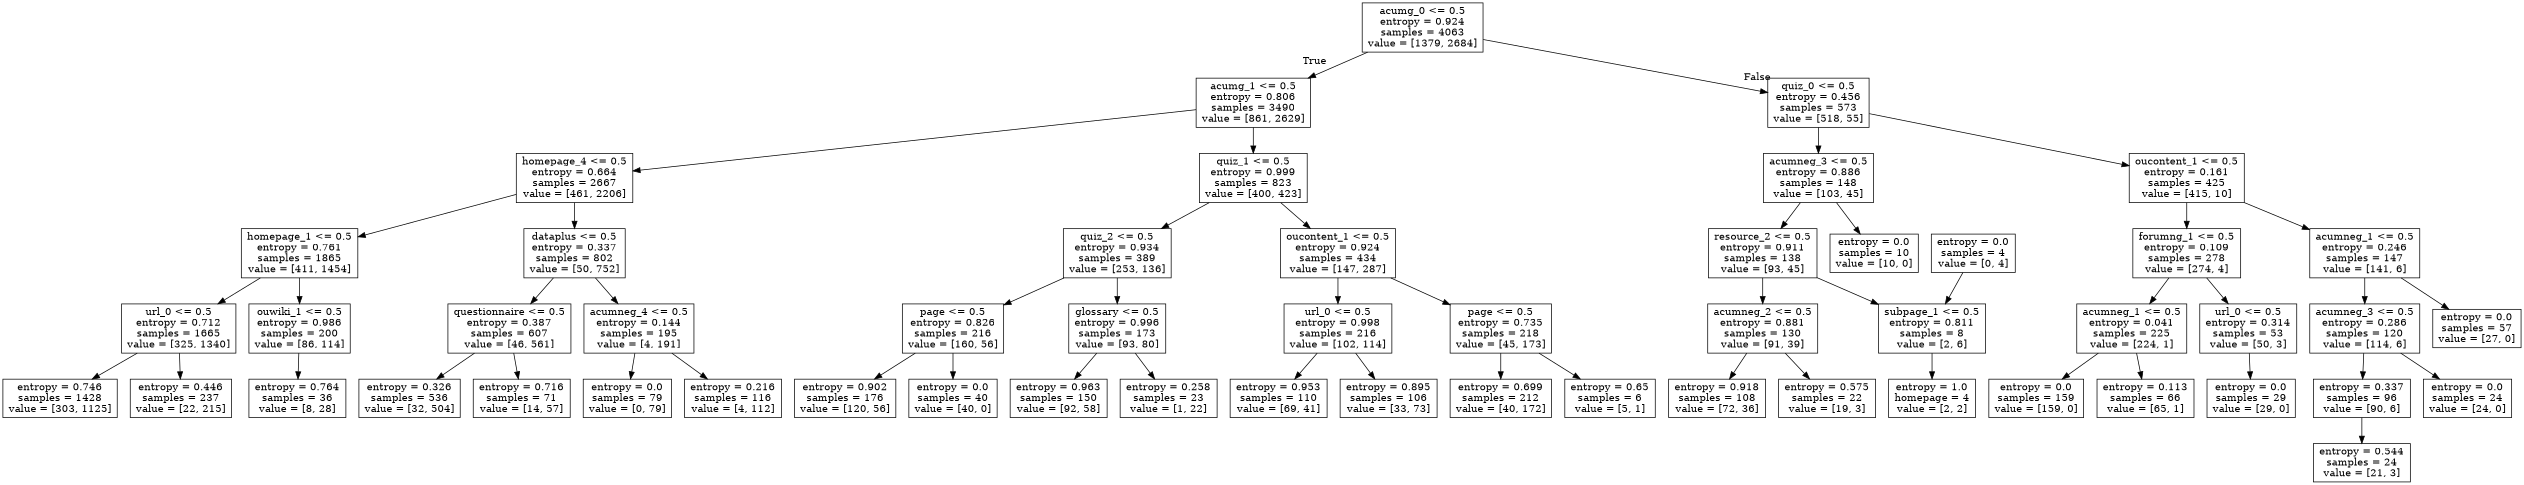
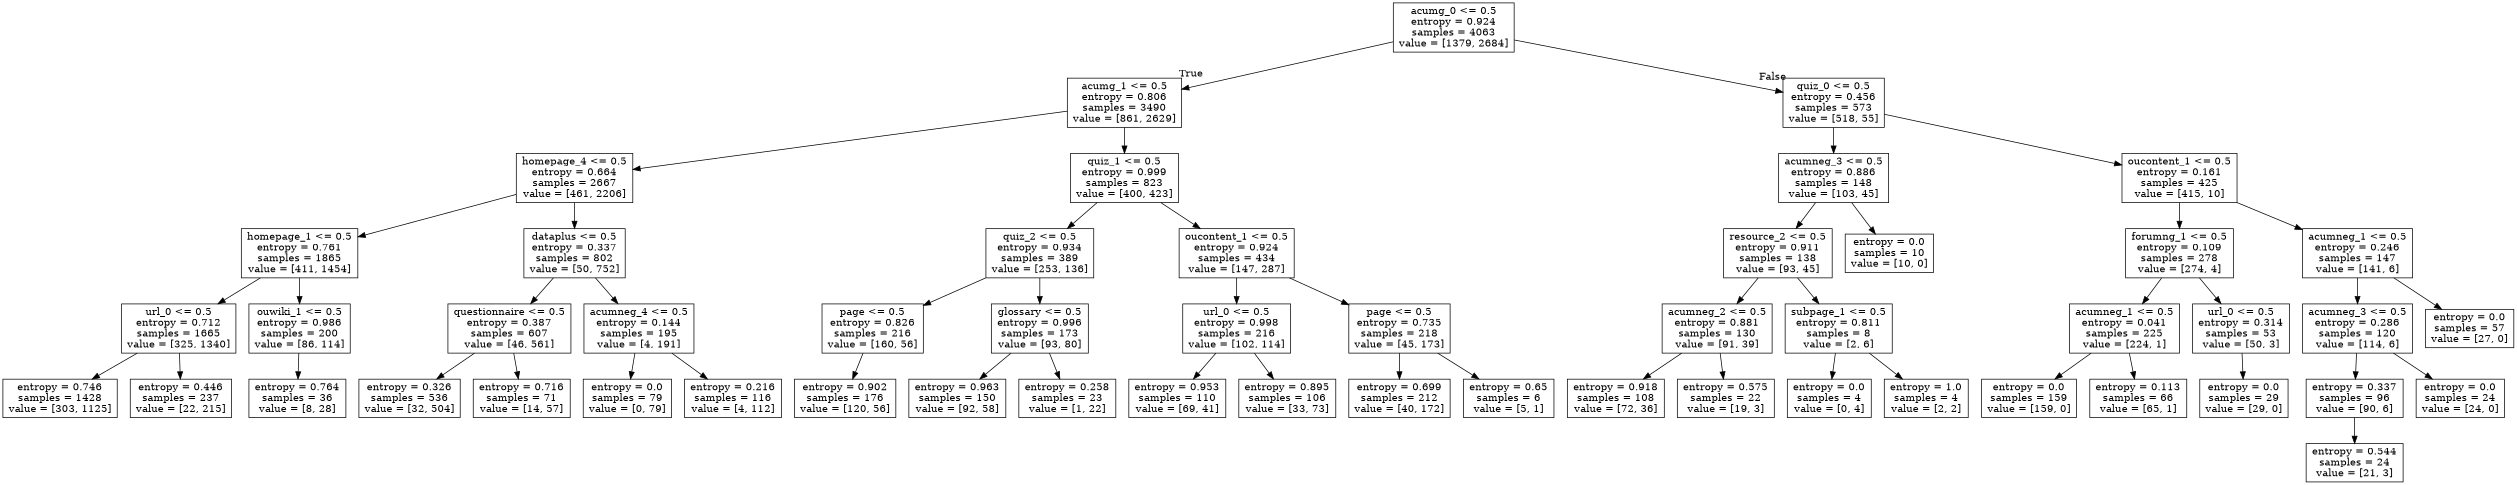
(1956, 285) -> (1834, 362)
(953, 398) -> none
(1932, 398) -> (1926, 398)
